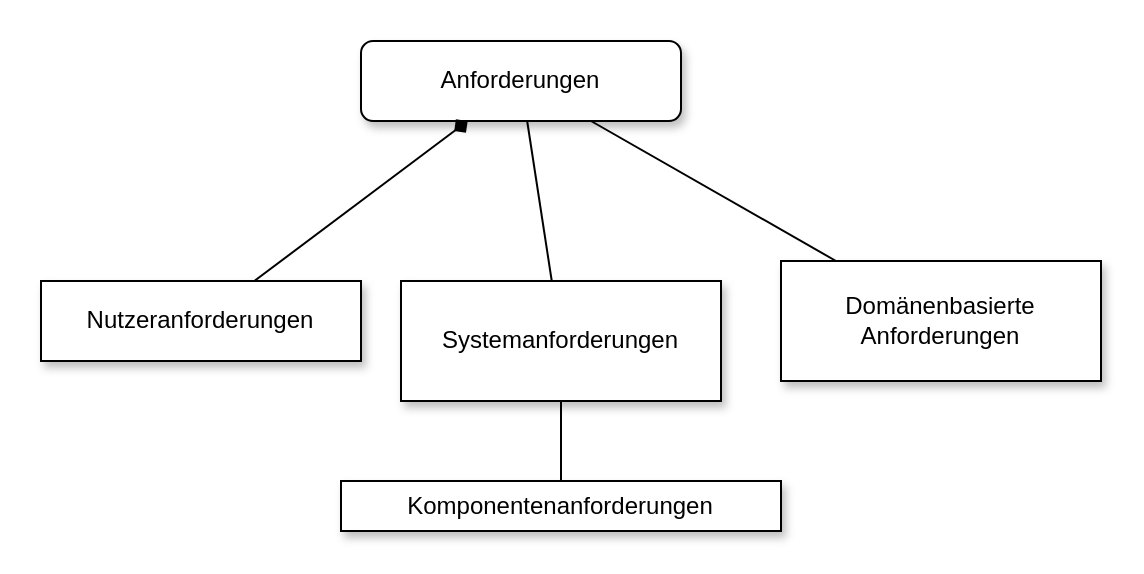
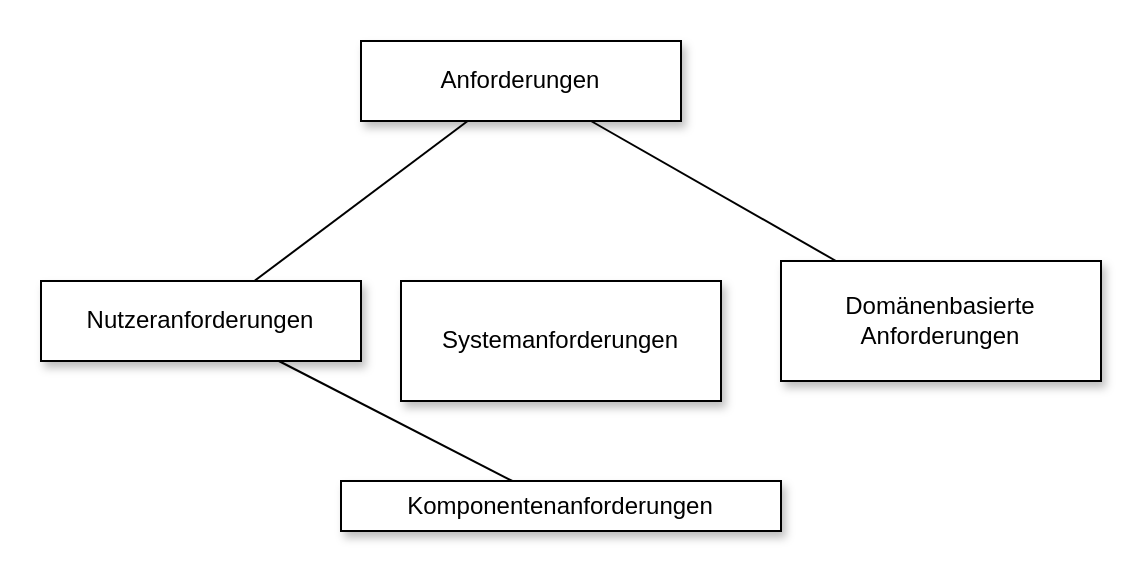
(521, 81) -> (521, 81)
(455, 131) -> (461, 126)
(540, 201) -> none
(561, 441) -> (396, 421)
